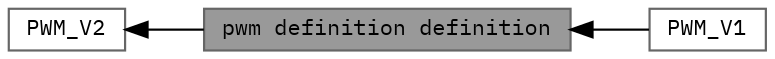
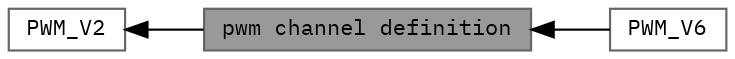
(387, 30) -> (368, 30)
(708, 30) -> (668, 30)
